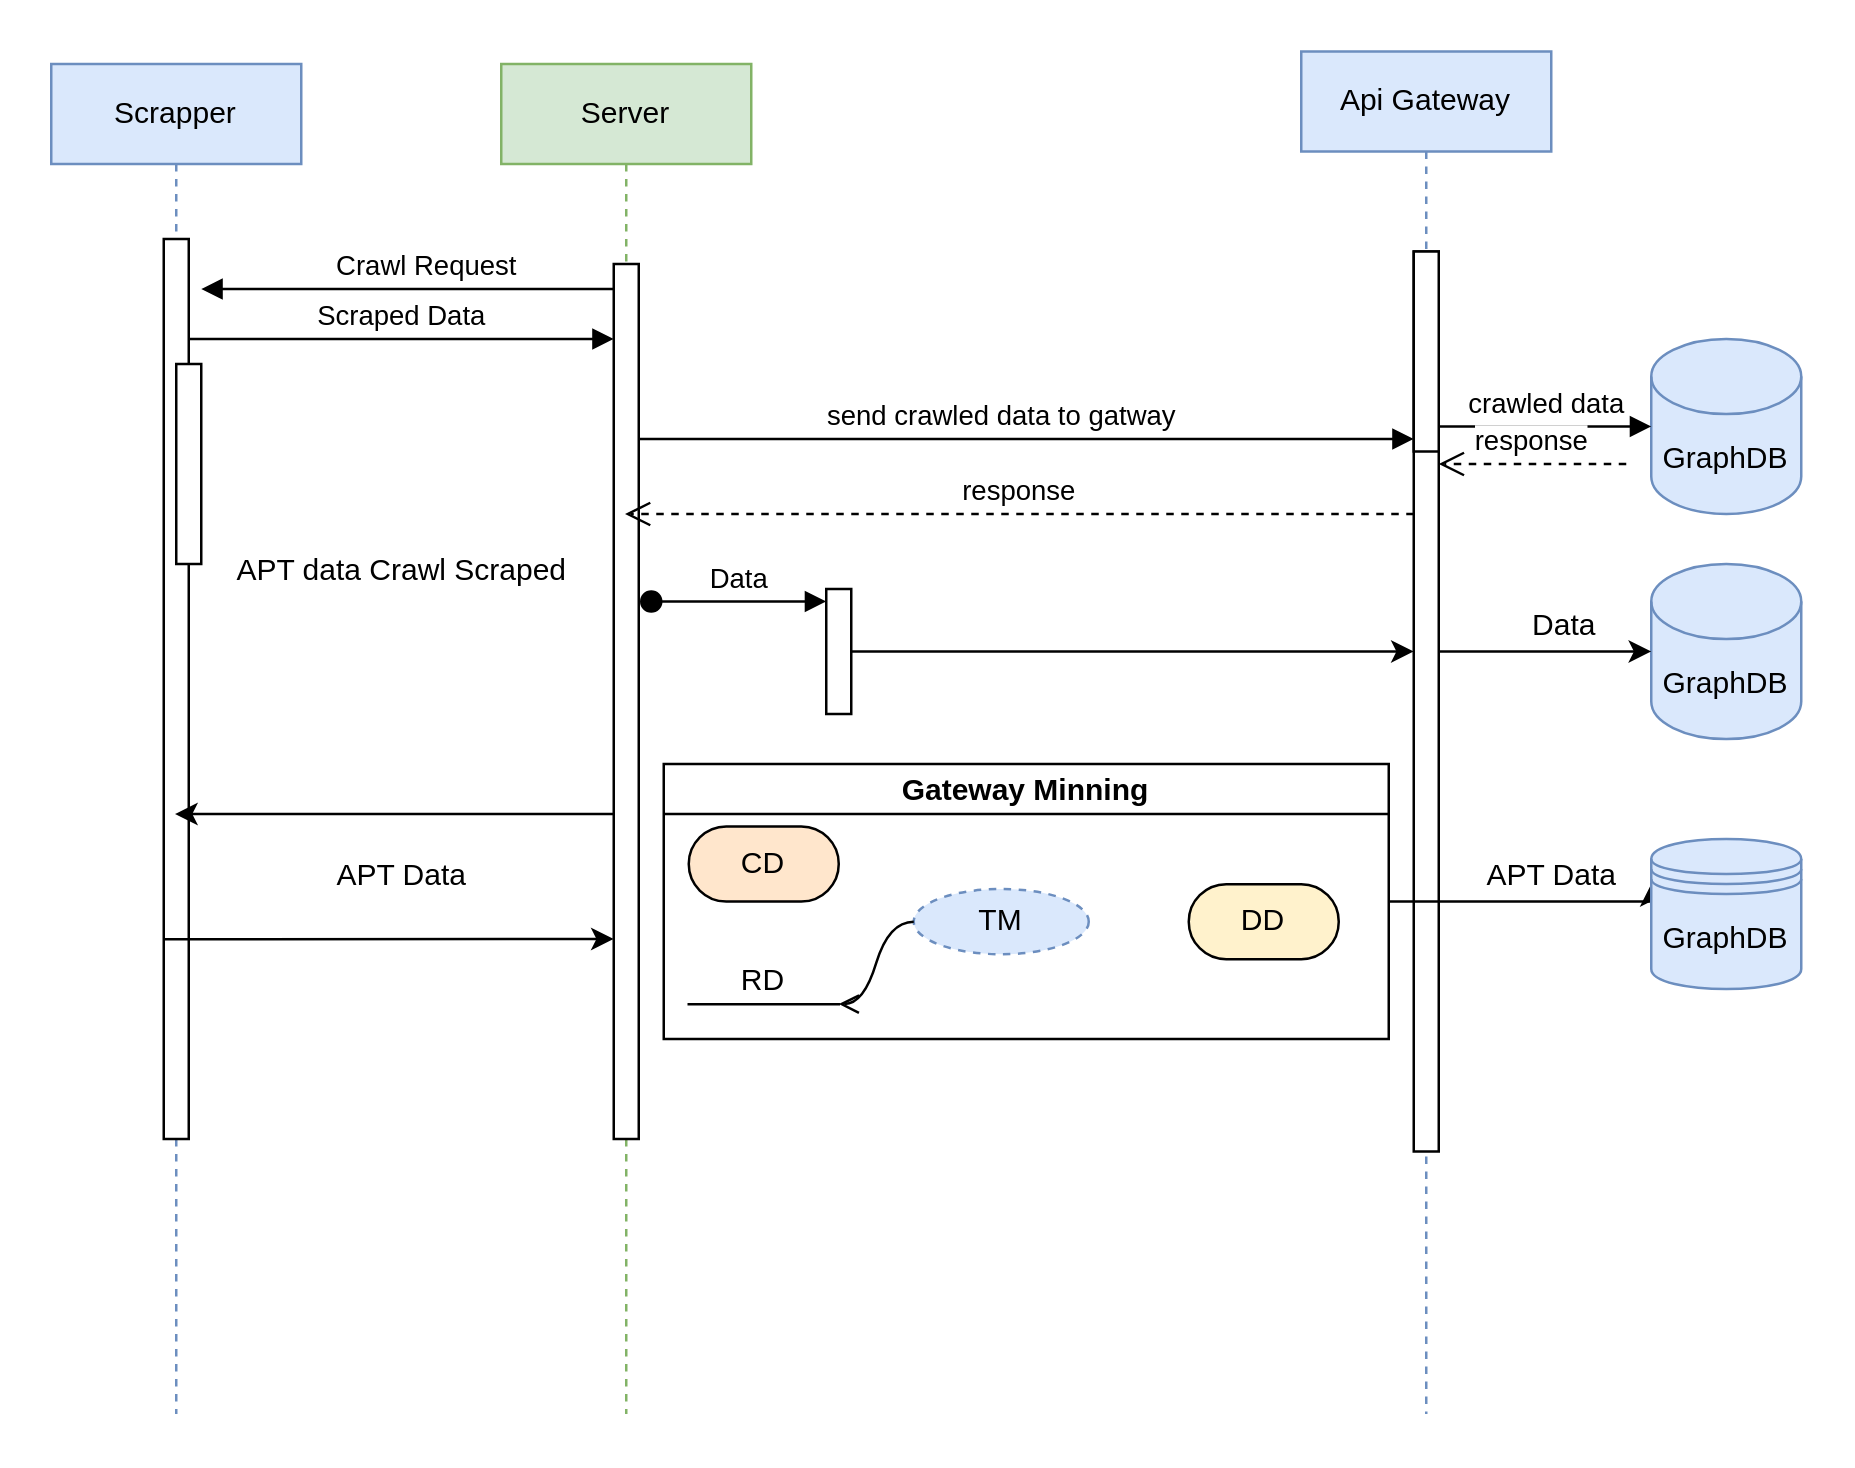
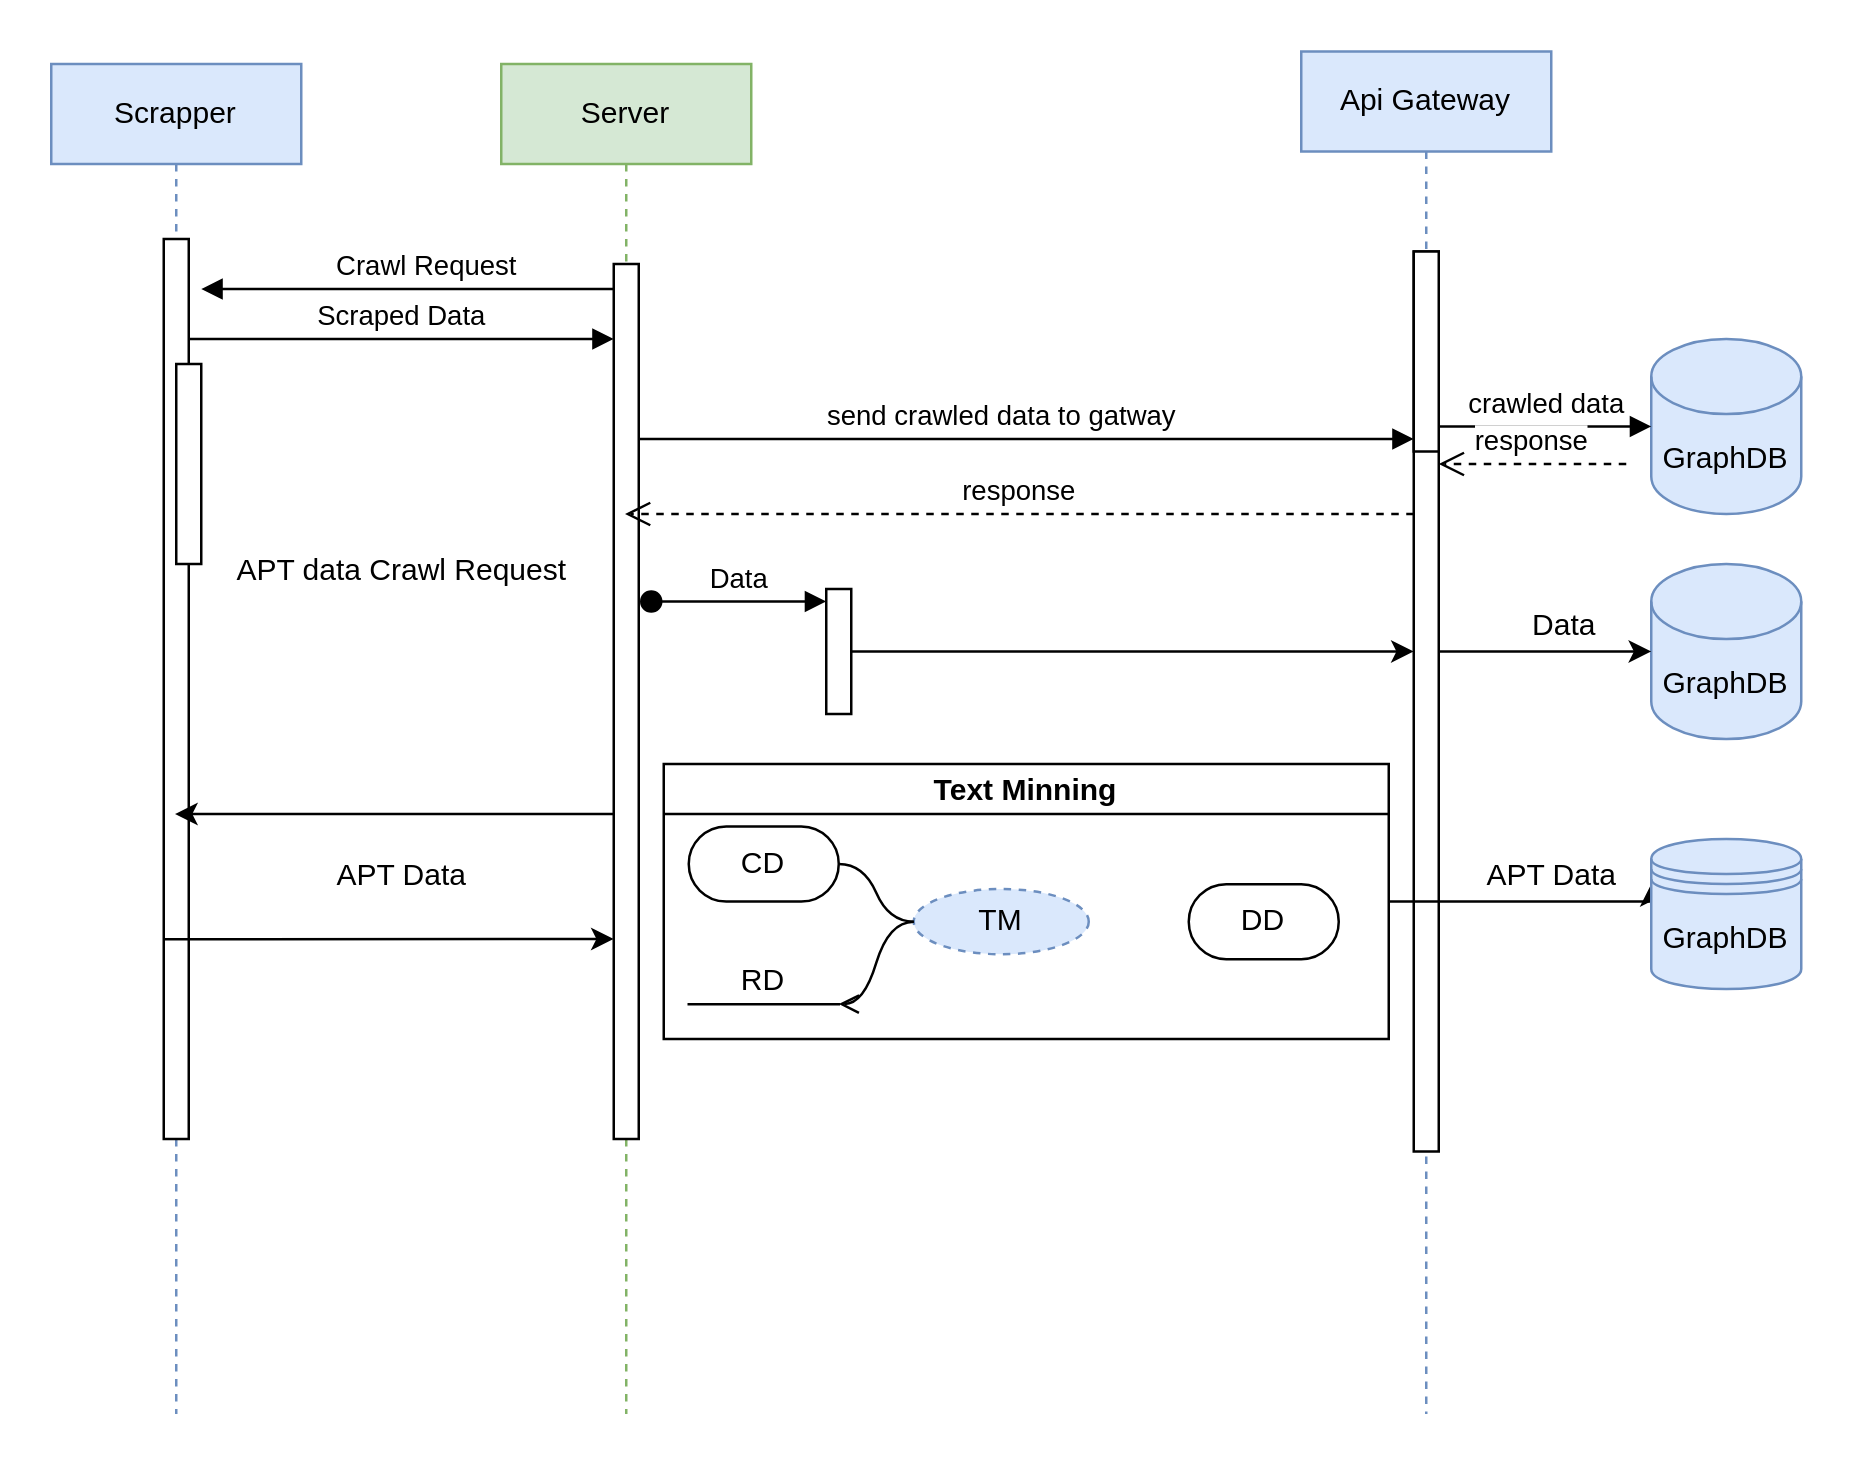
(403, 571) -> (403, 571)
(1025, 790) -> (1025, 790)
(764, 864) -> (764, 864)
none -> (874, 888)
(1264, 921) -> (1264, 921)
